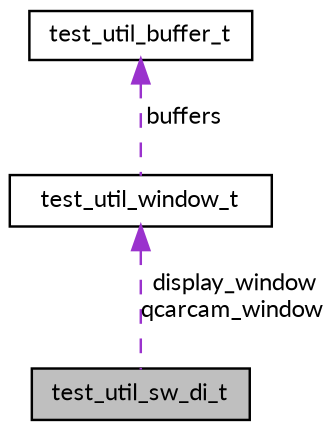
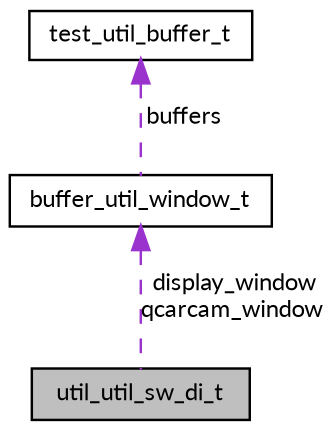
(141, 201) -> (141, 201)
(141, 394) -> (141, 394)
